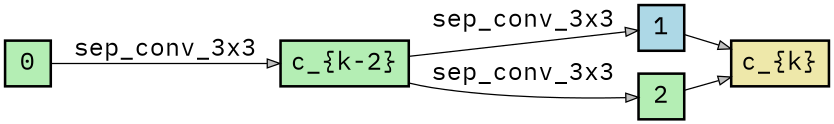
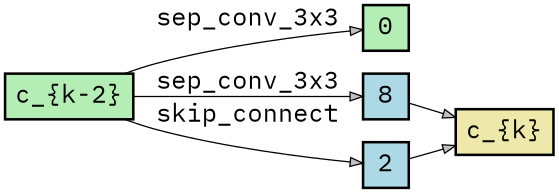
(661, 28) -> (386, 96)
(159, 63) -> (236, 46)
(524, 74) -> (248, 116)
(661, 96) -> (386, 165)
